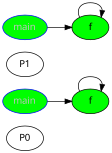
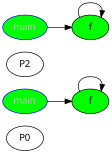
(25, 64) -> (25, 64)
